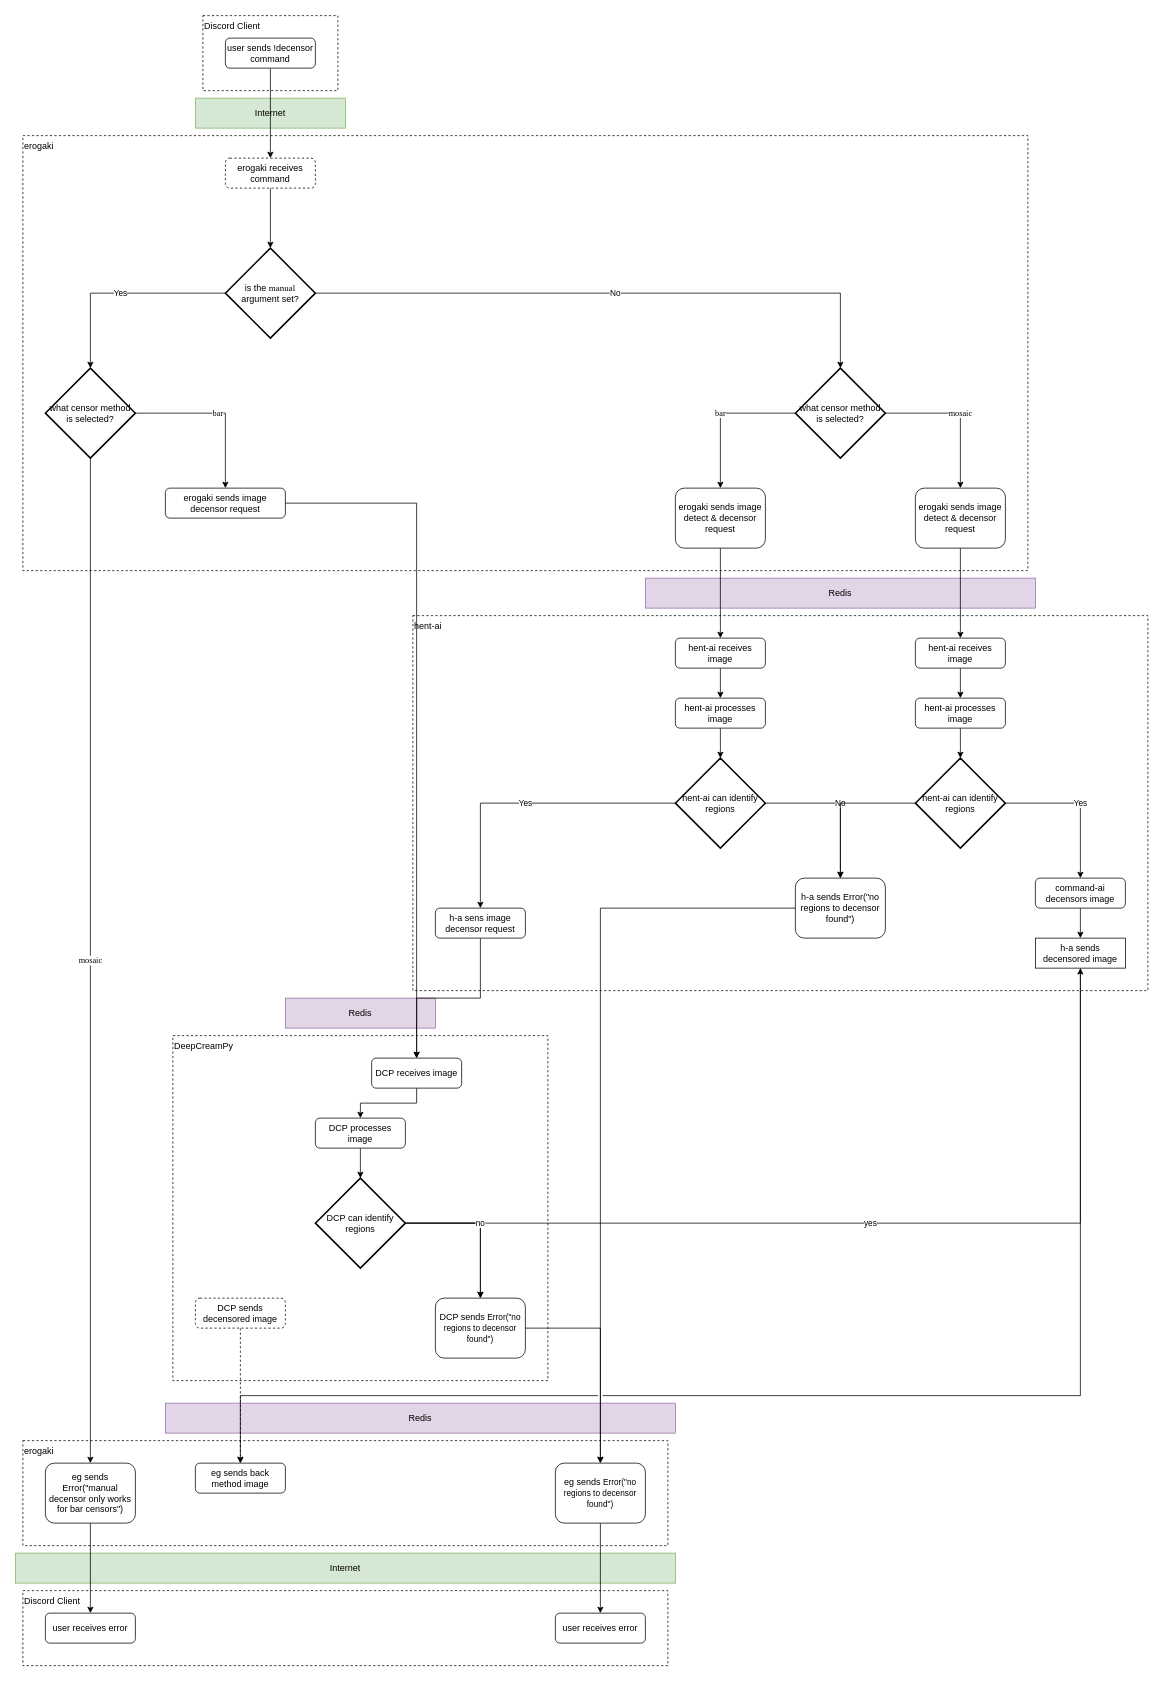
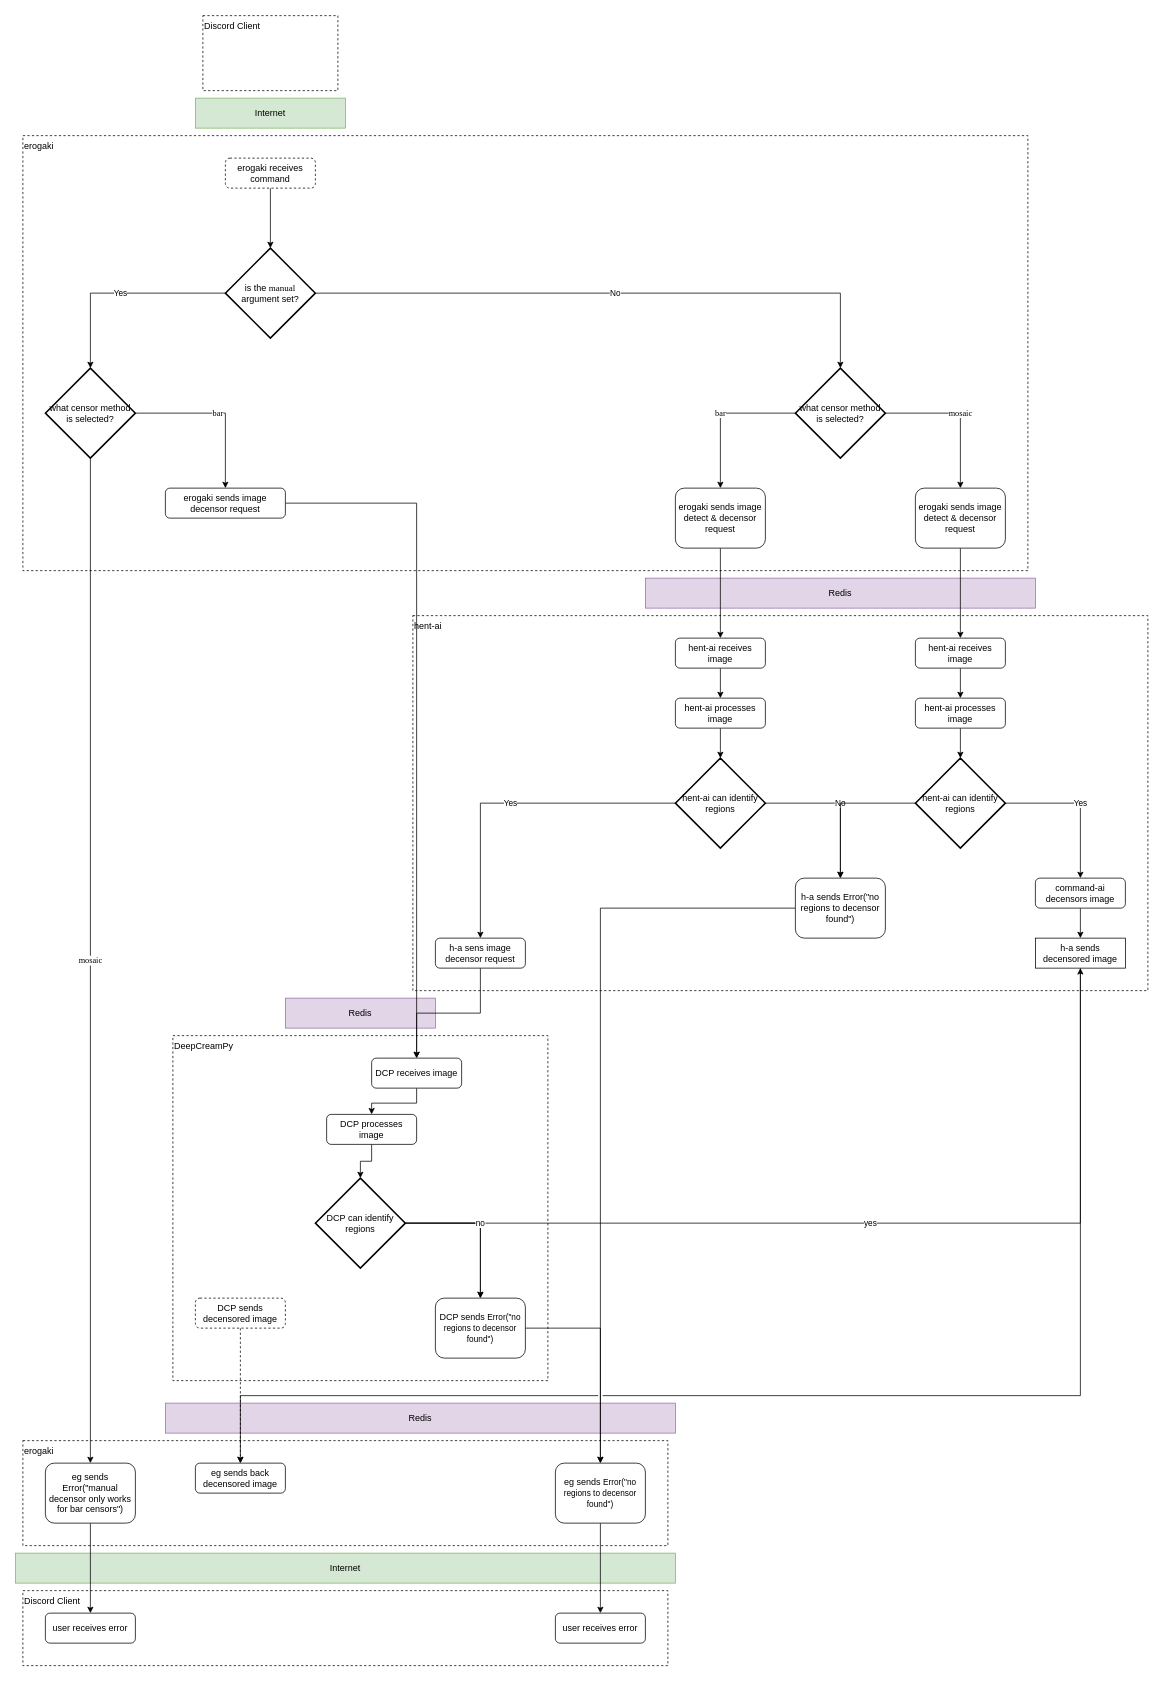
(270, 53) -> none
(270, 110) -> none
(480, 923) -> (480, 953)
(360, 1133) -> (372, 1129)
(240, 1478) -> (240, 1478)
